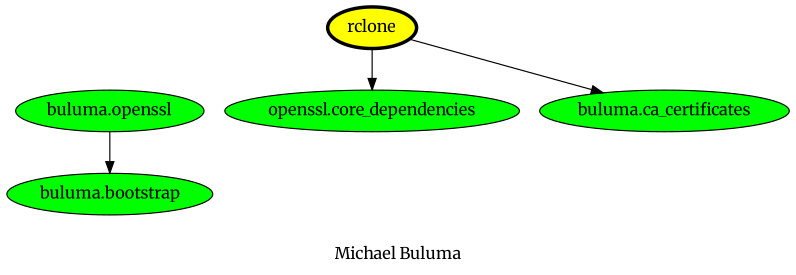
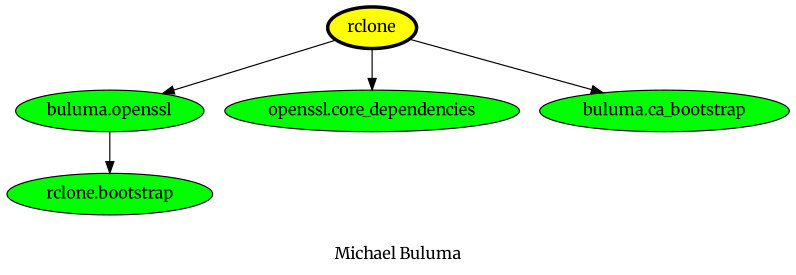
none -> (255, 65)
(664, 111) -> (664, 111)
(110, 194) -> (110, 194)
